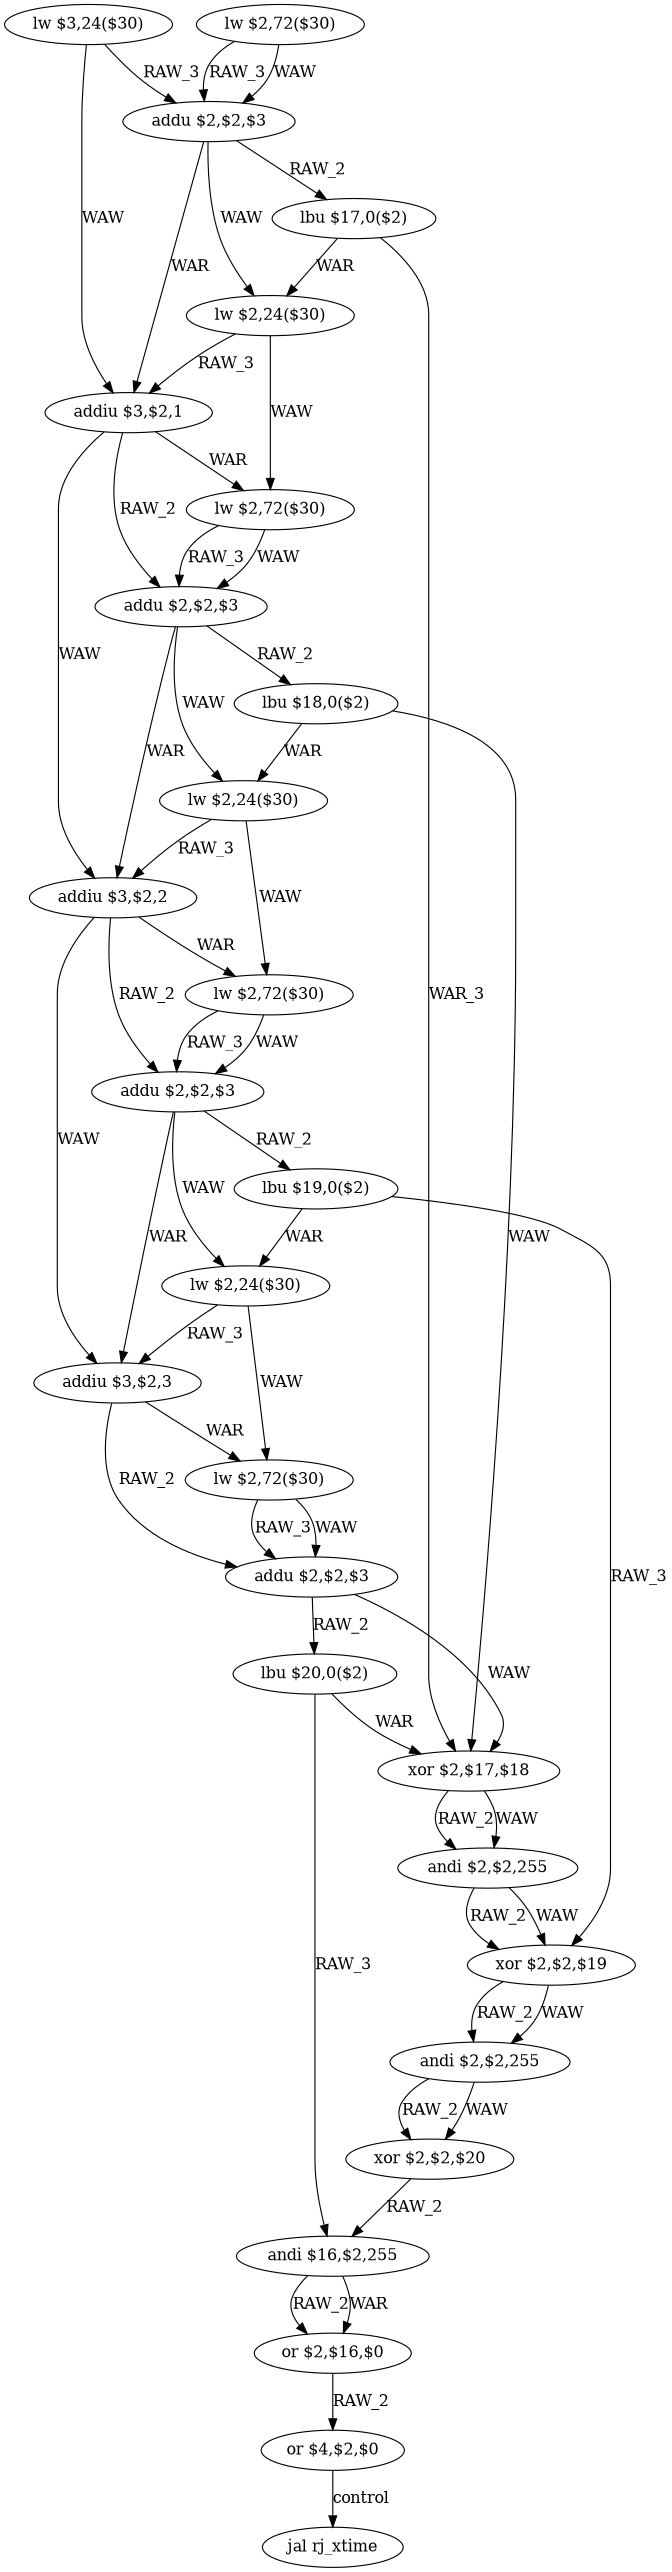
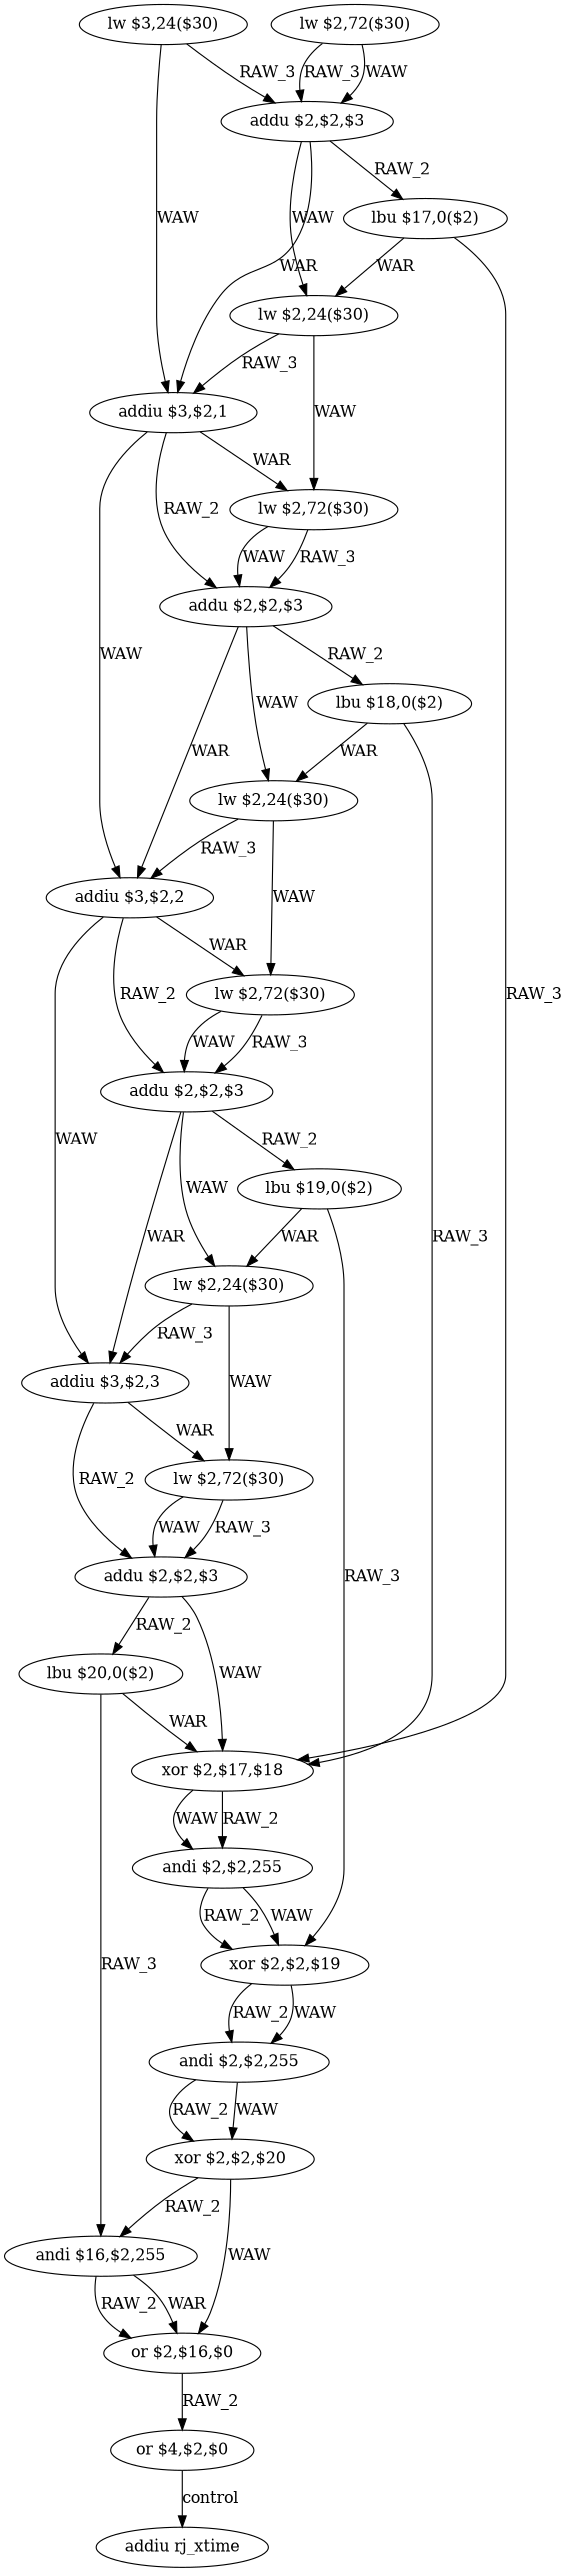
(457, 995) -> (534, 995)
(529, 1237) -> (461, 1237)
none -> (225, 2253)
(333, 2547) -> (182, 2547)
